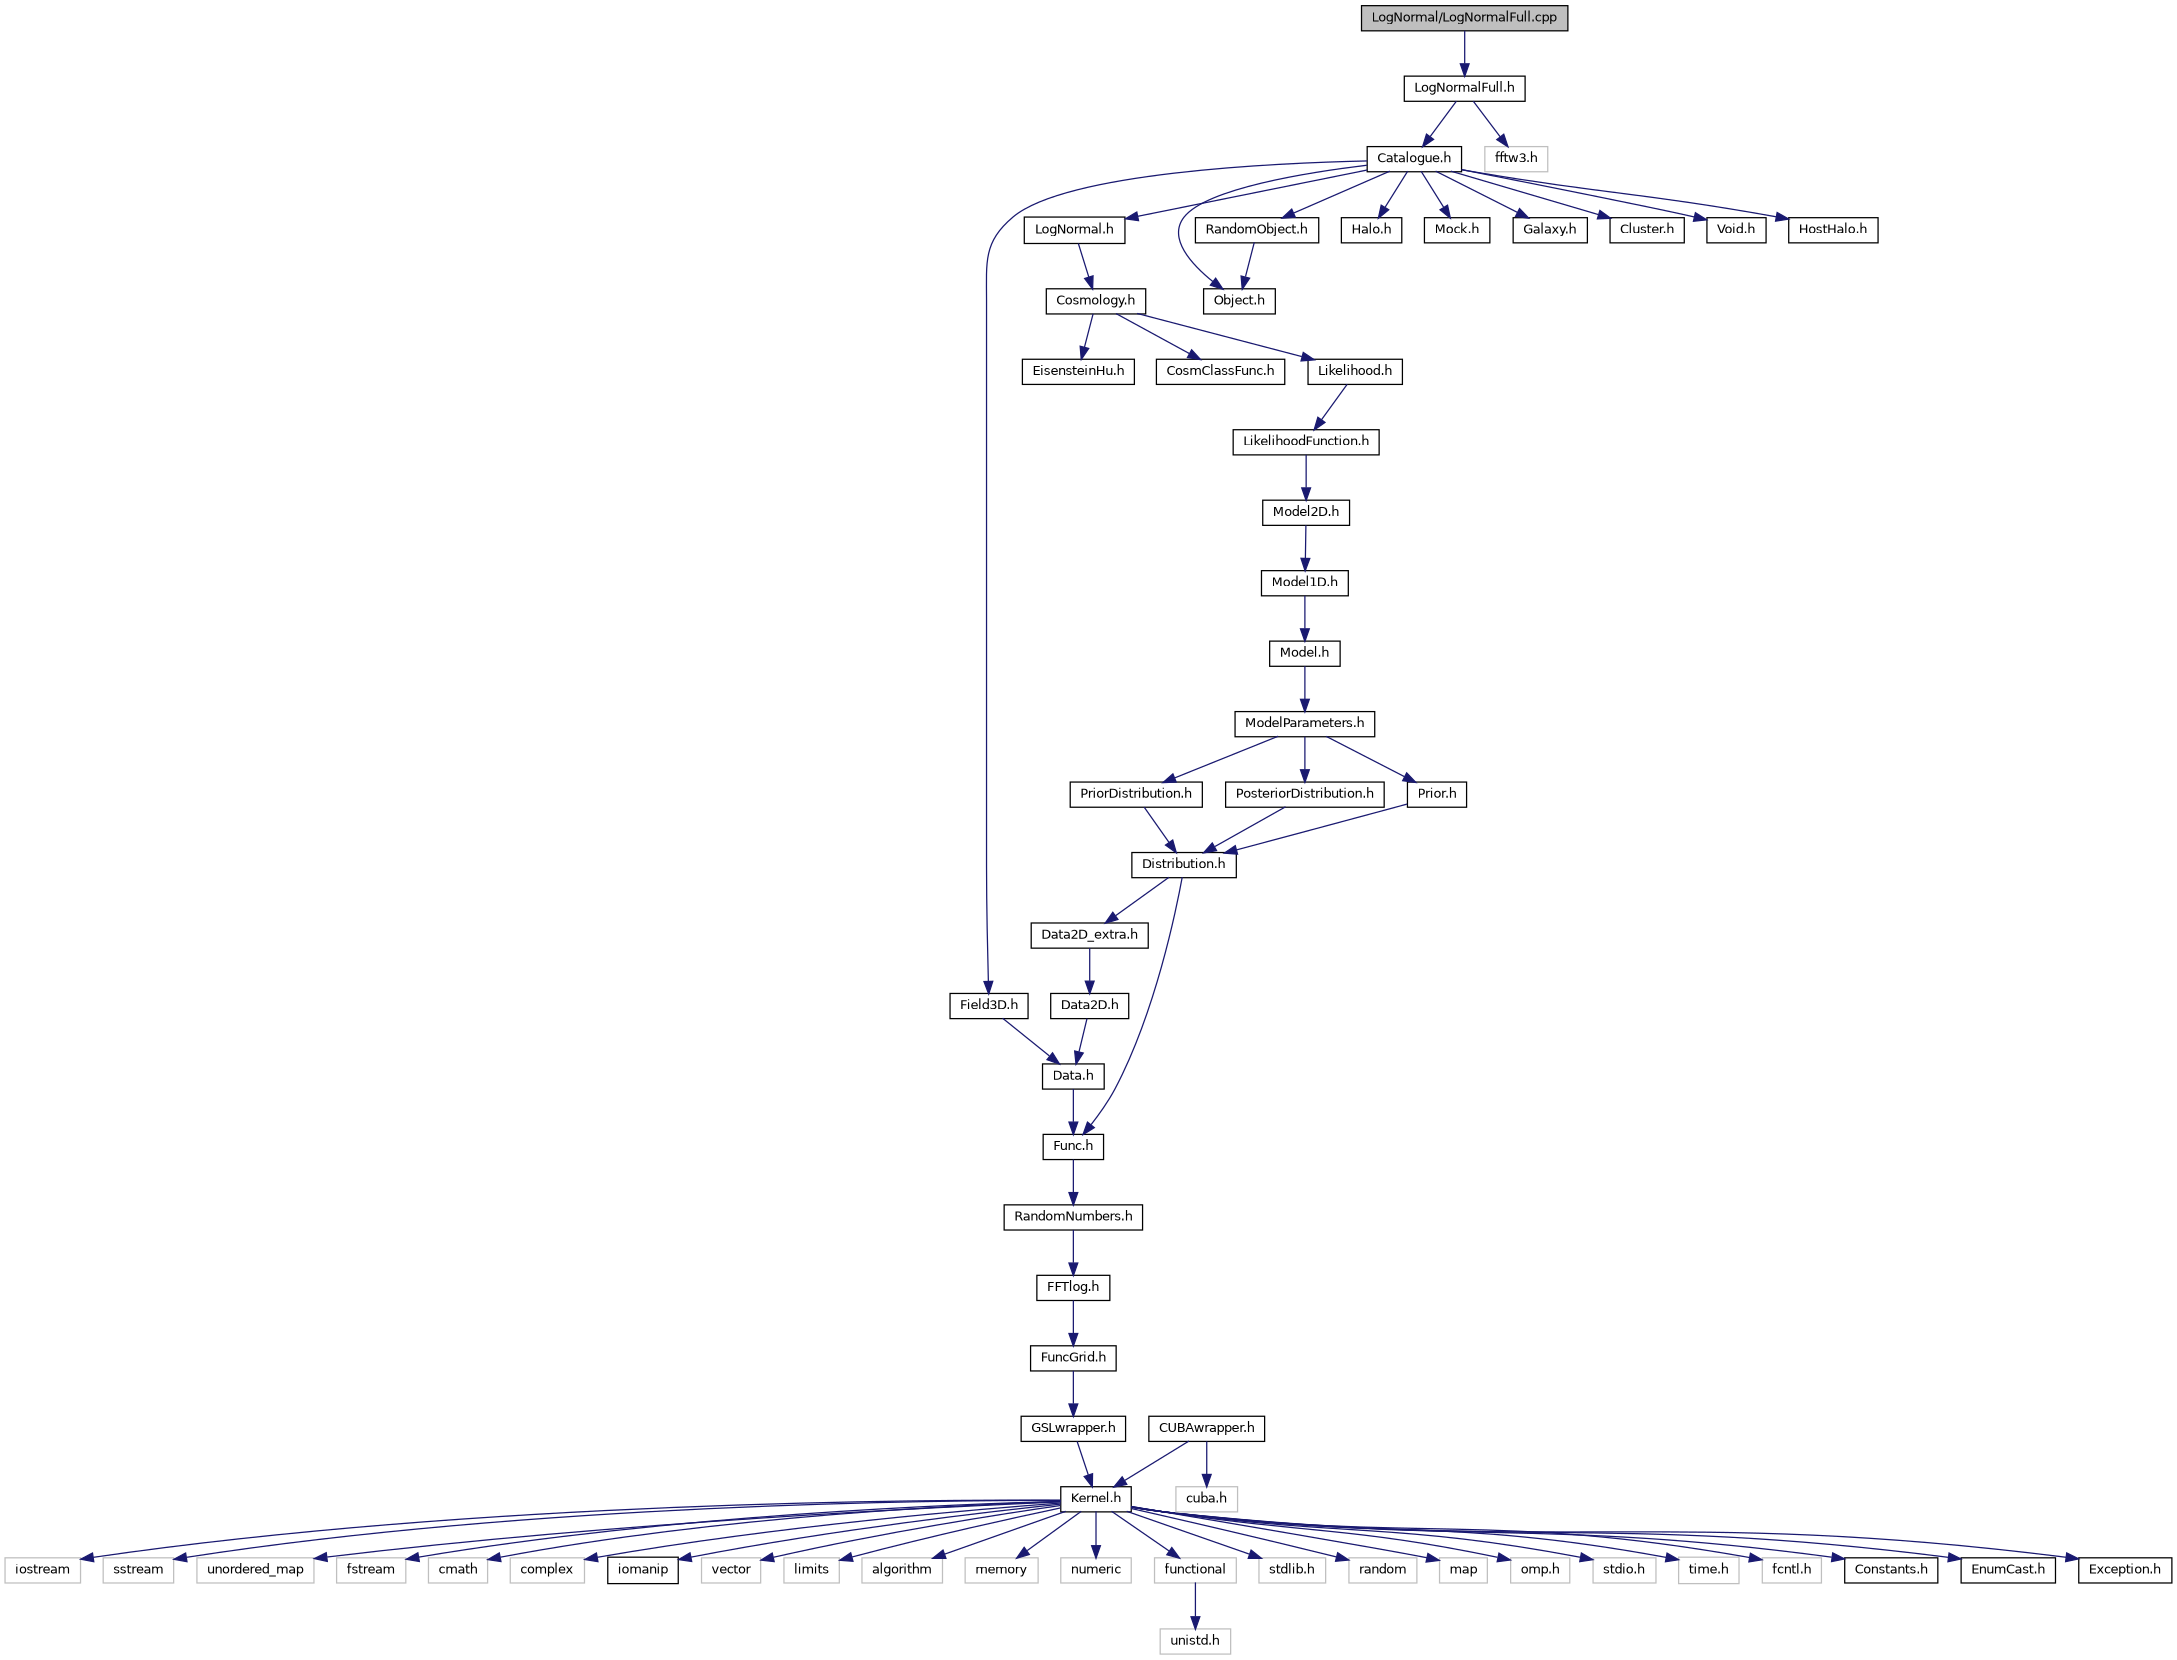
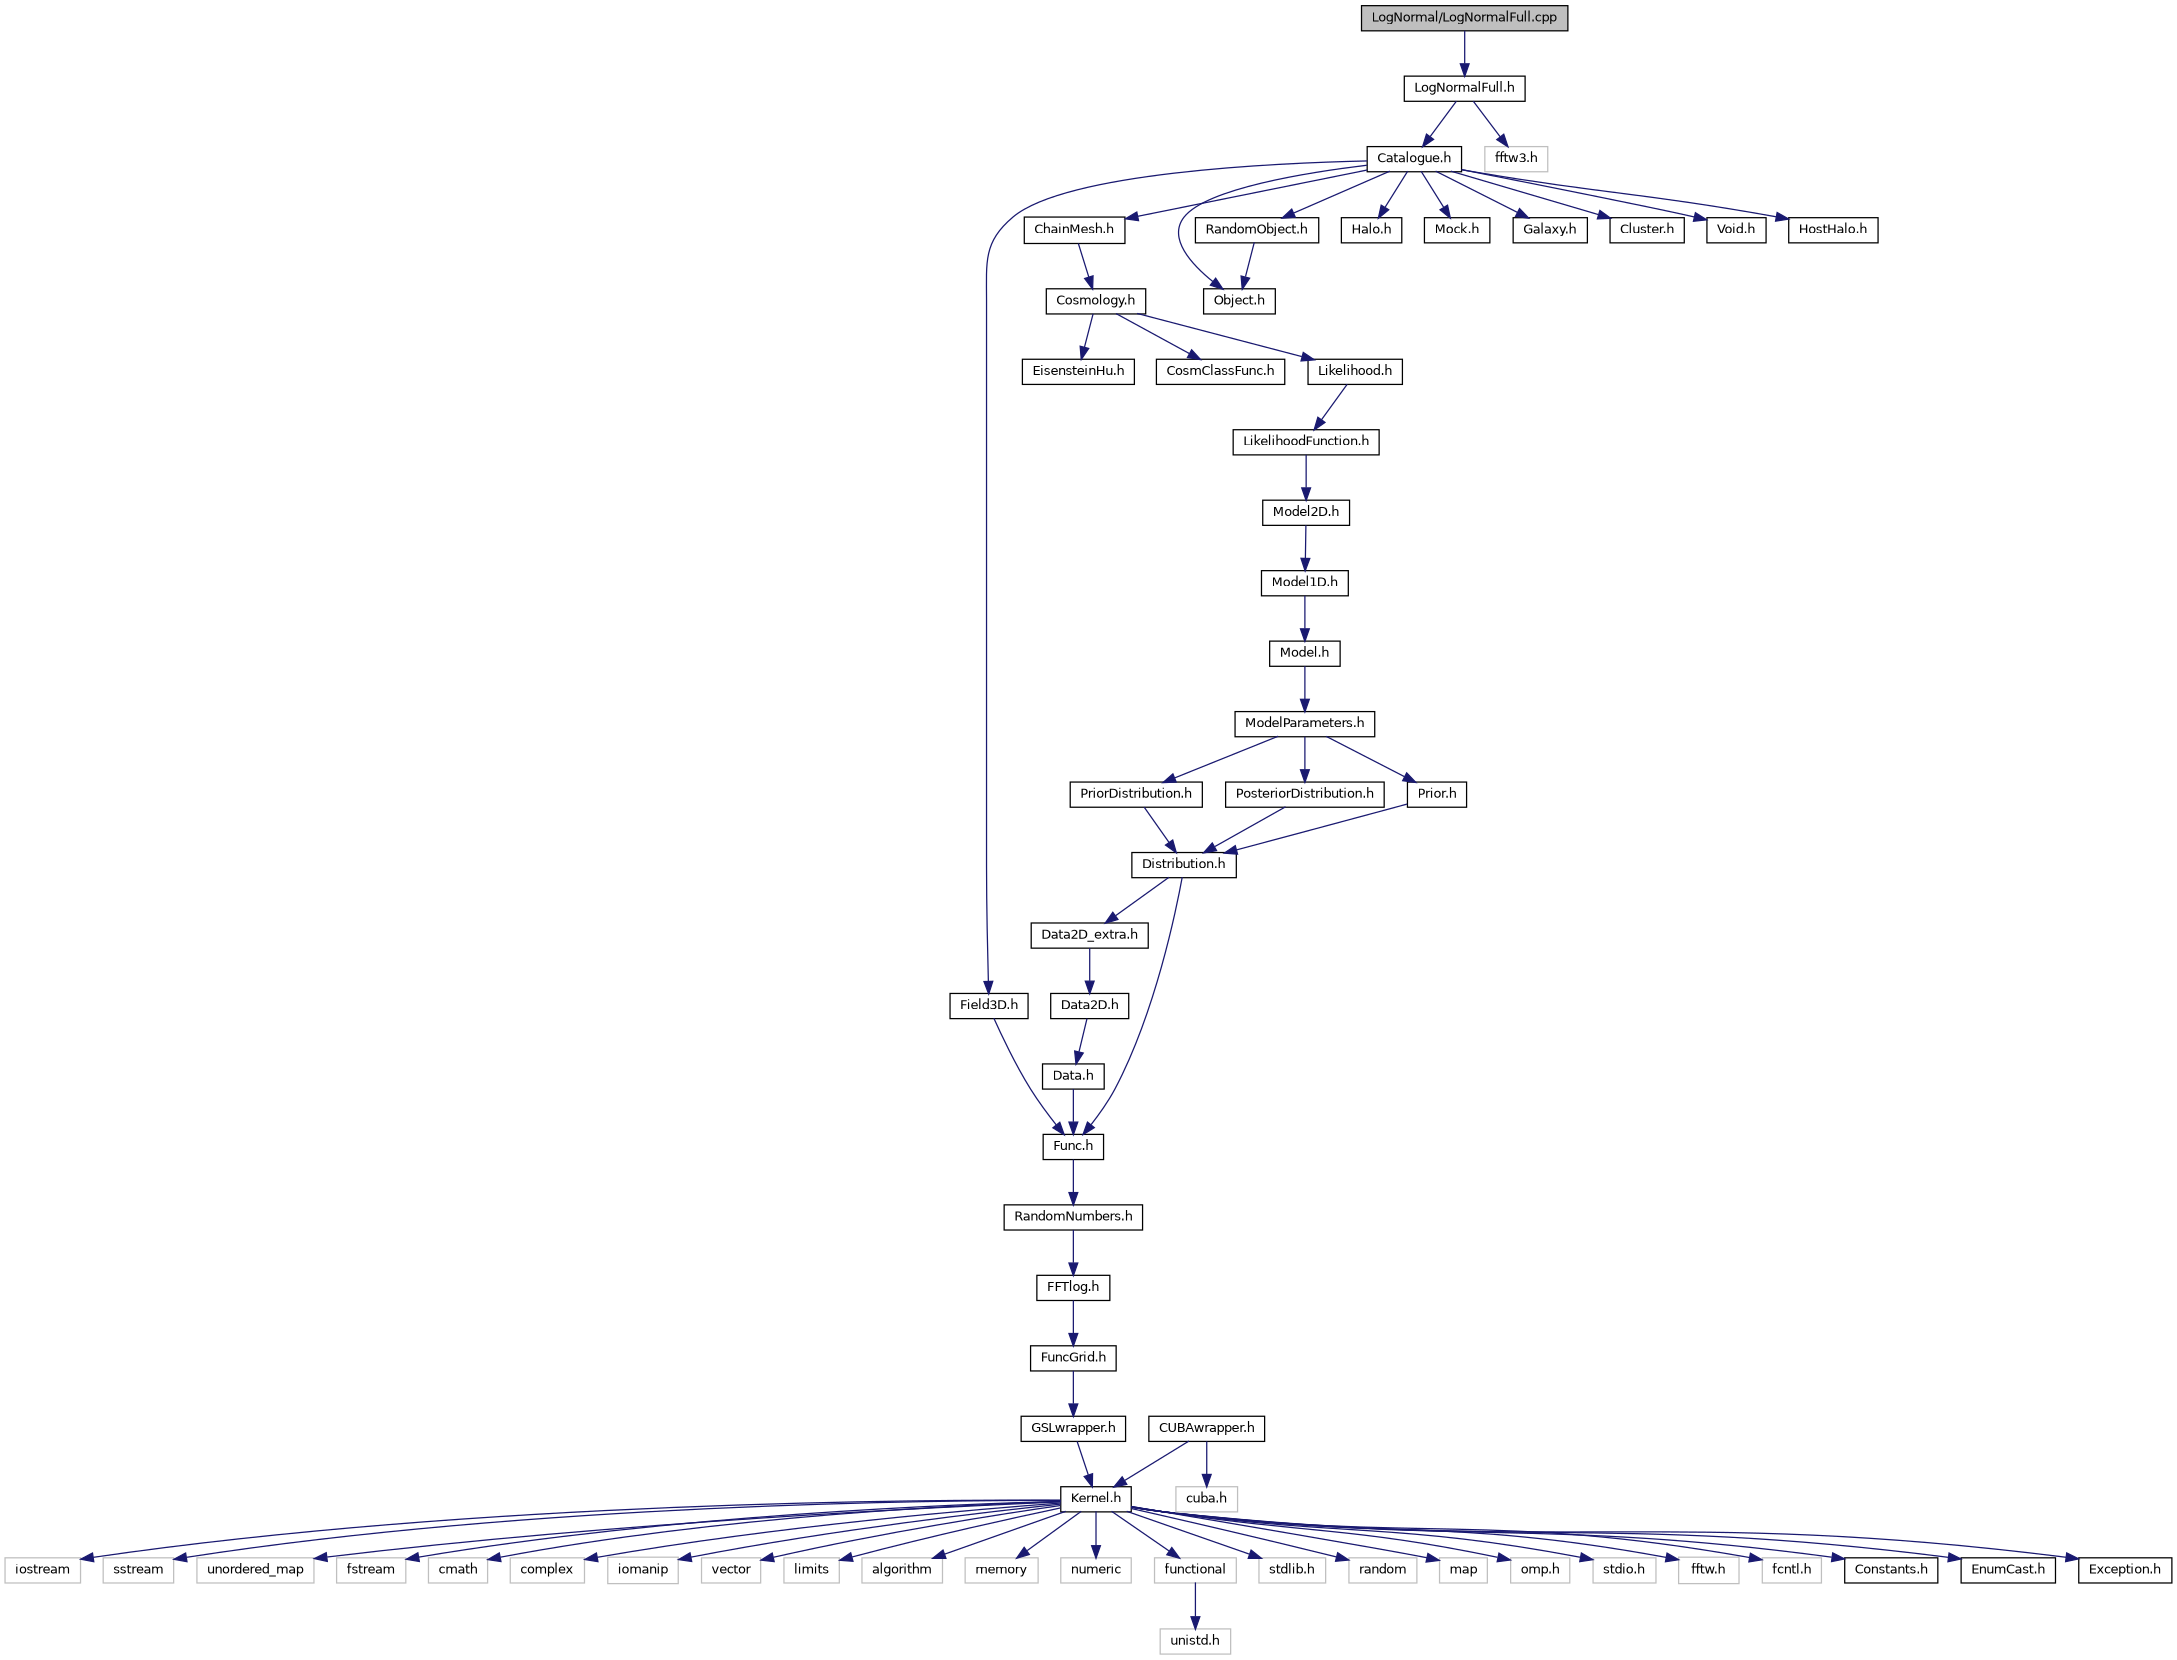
(1075, 230) -> (1075, 230)
(1026, 1037) -> (1022, 1074)
(643, 1570) -> (643, 1570)
(1709, 1570) -> (1709, 1570)
